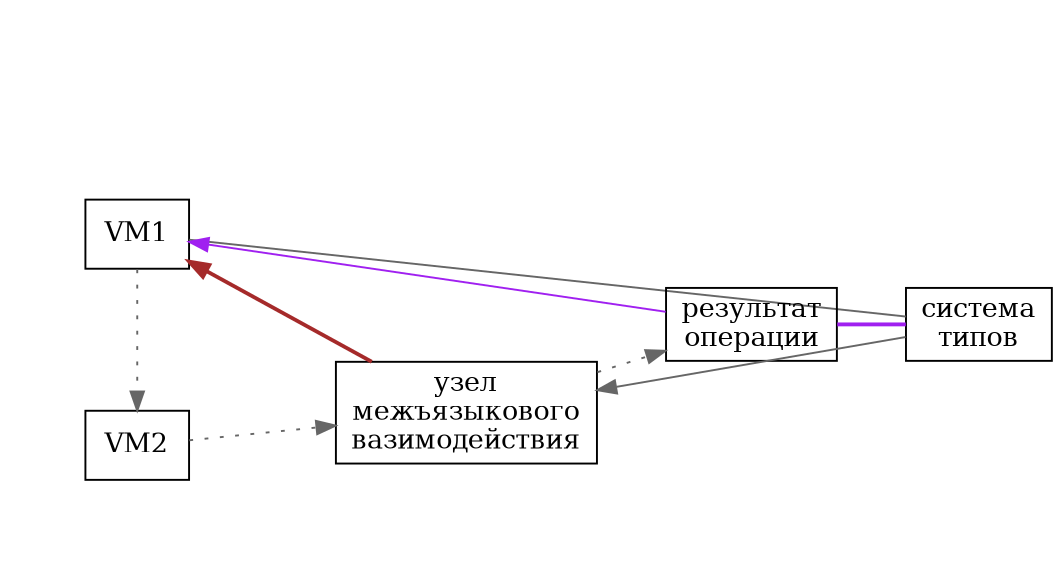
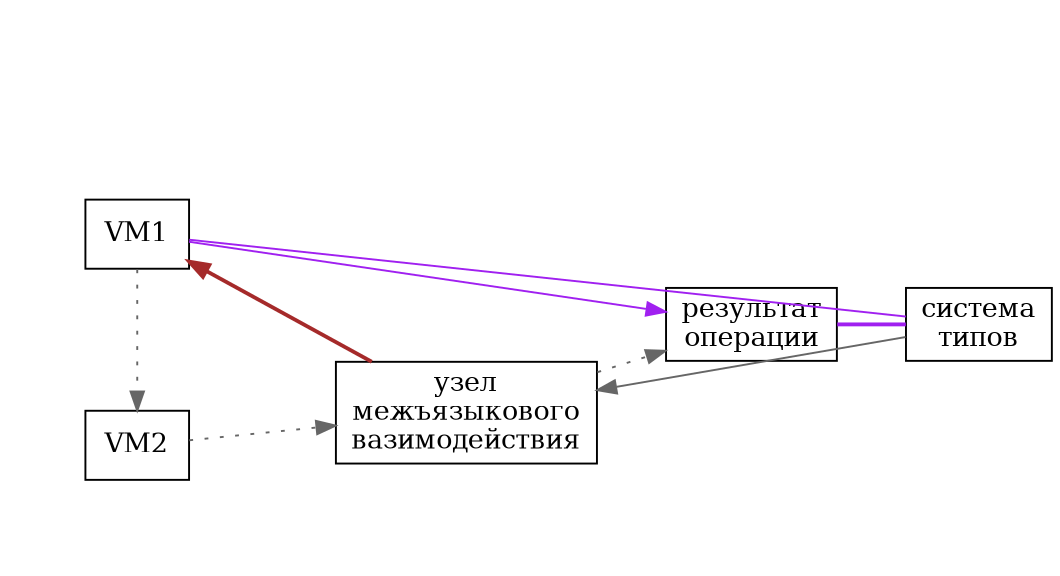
(437, 278) -> (440, 279)
(548, 278) -> (548, 278)
